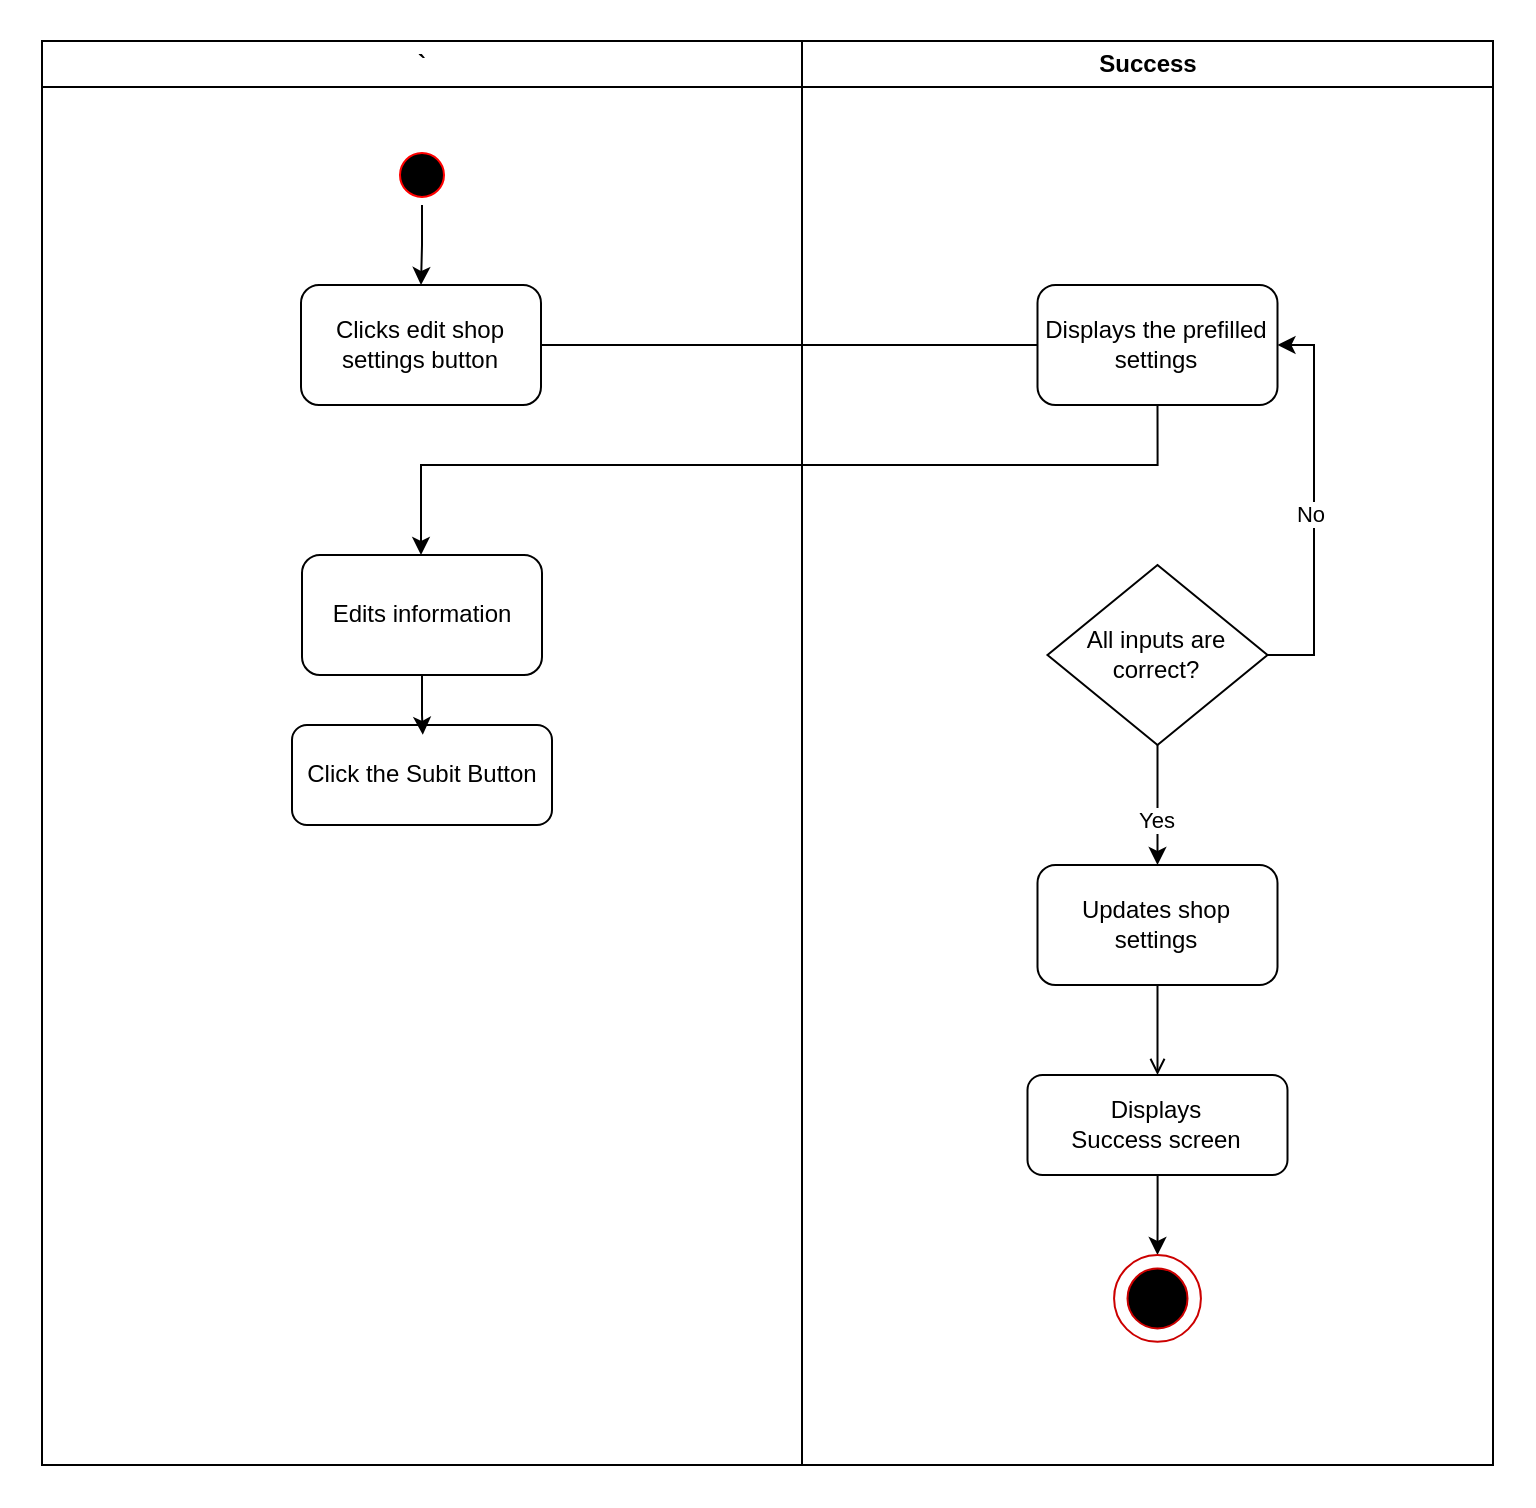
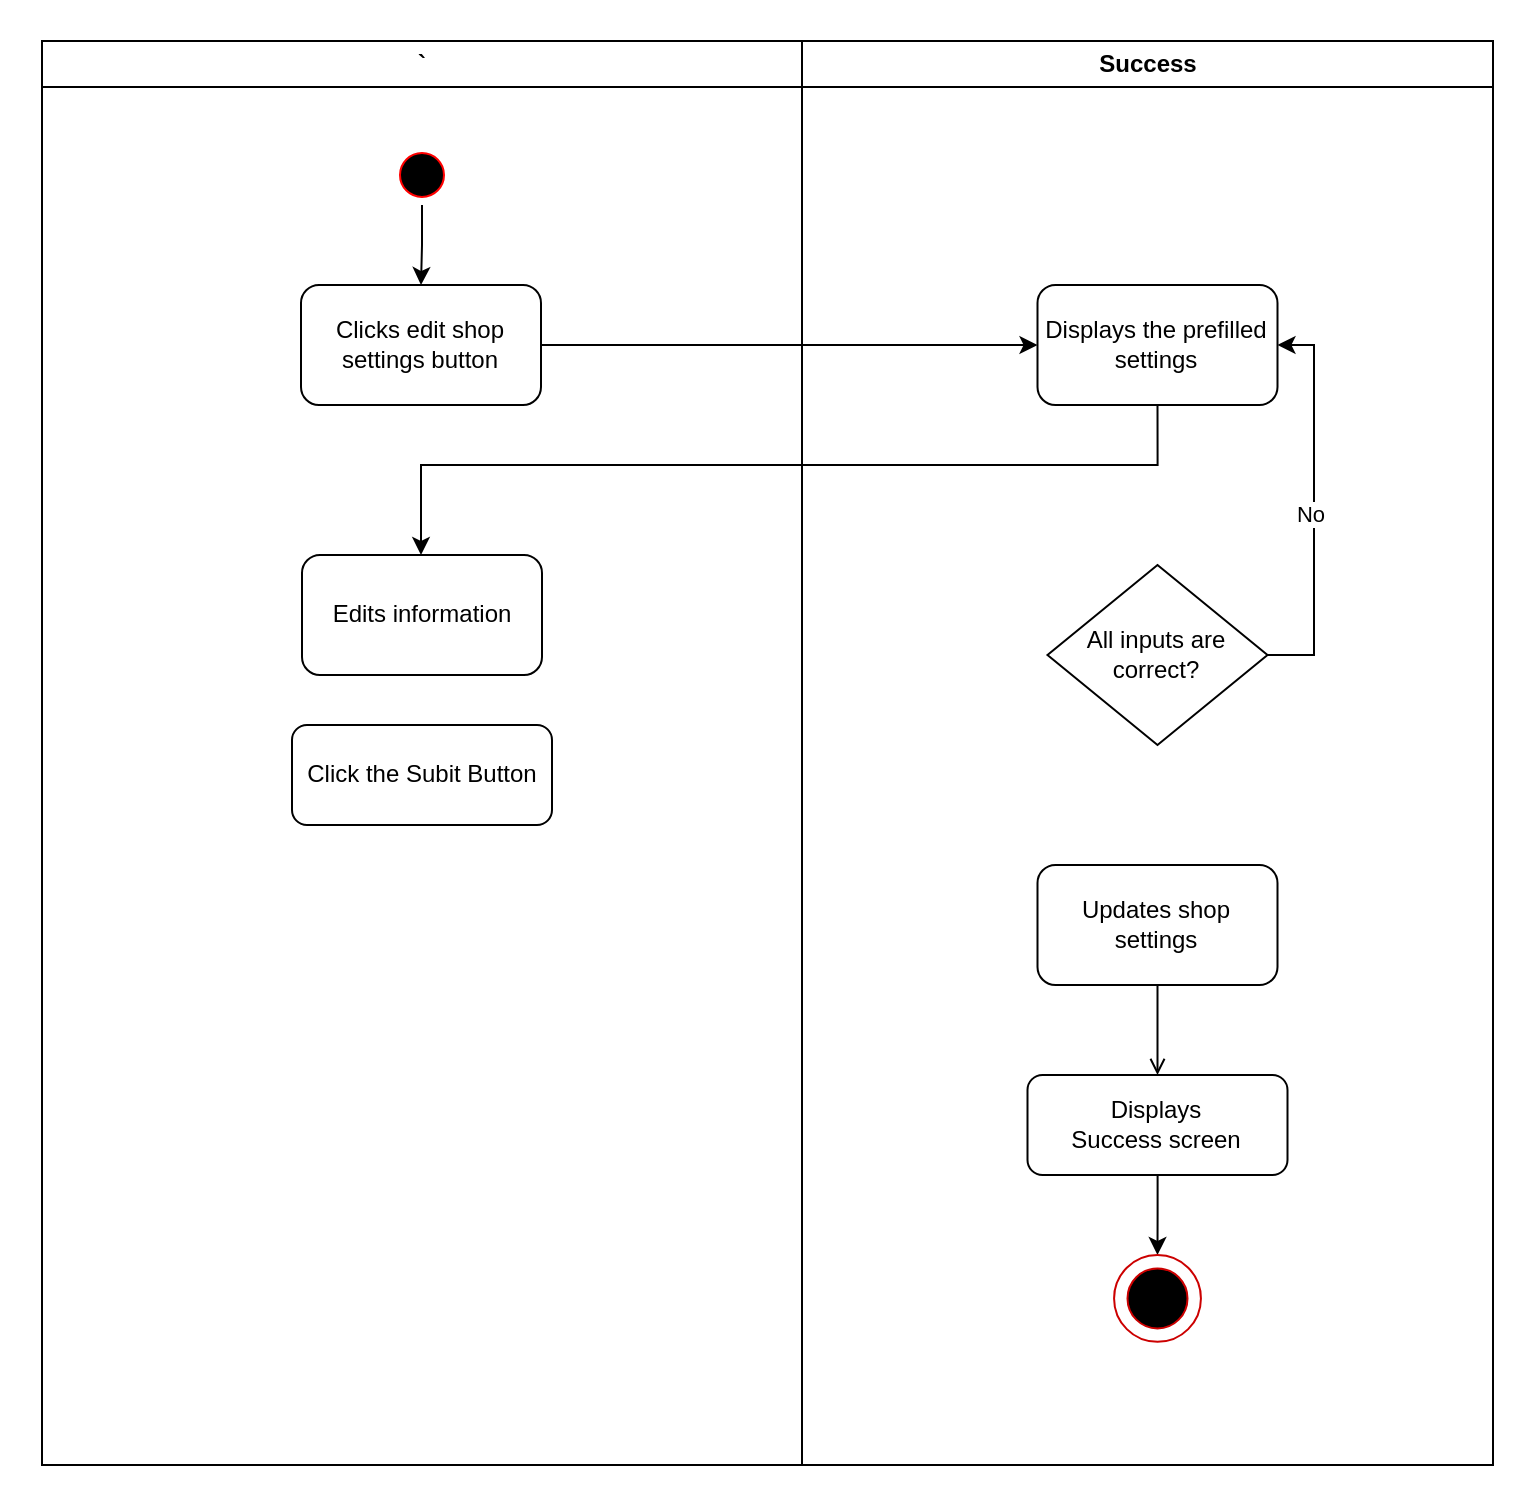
(1028, 345) -> (1022, 345)
(422, 698) -> none
(1158, 798) -> none
